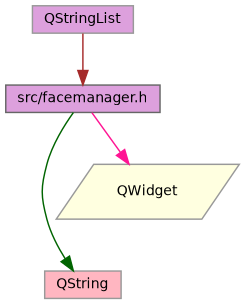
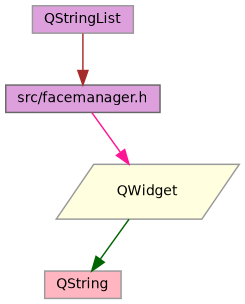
(43, 185) -> (115, 239)
